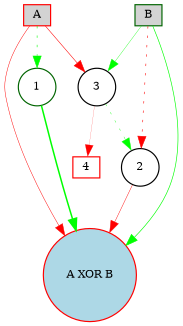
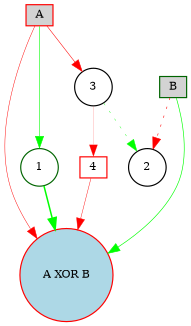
(37, 41) -> (40, 81)
(128, 44) -> none
(124, 203) -> (86, 198)
